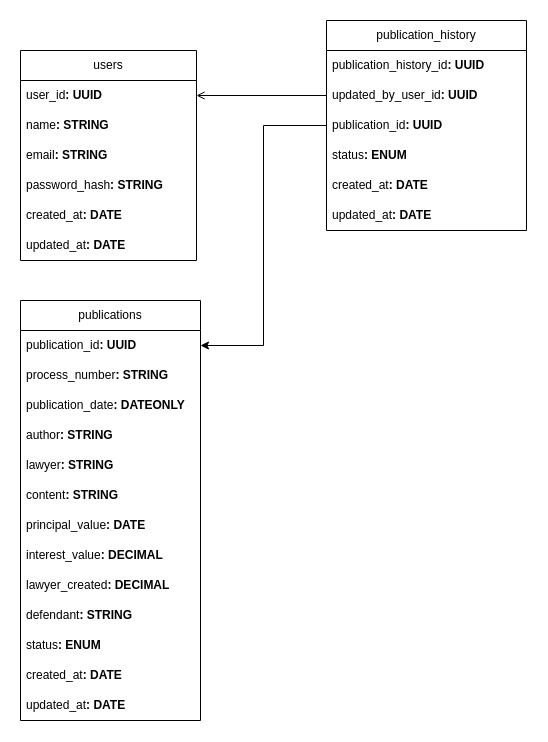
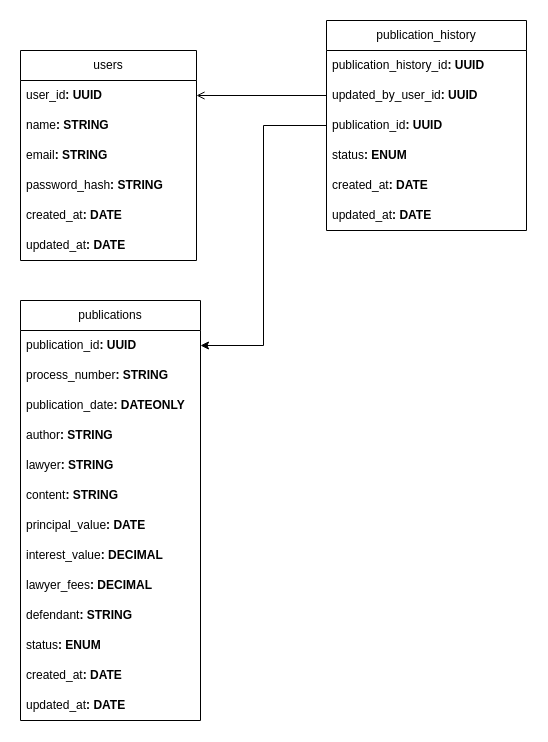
(99, 586) -> (89, 586)
